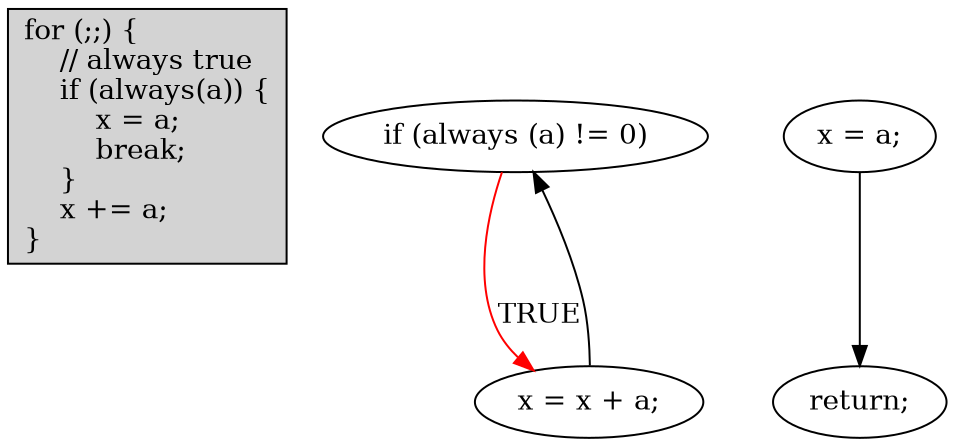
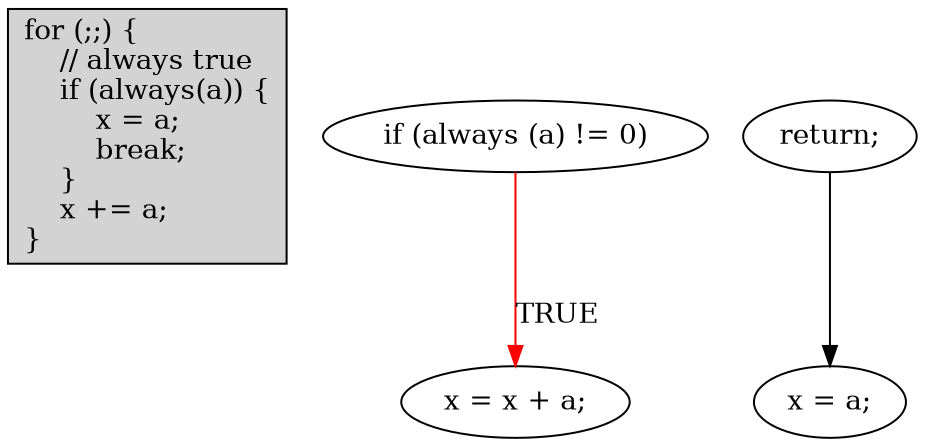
(860, 259) -> (830, 259)
(576, 275) -> none
